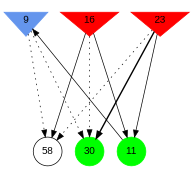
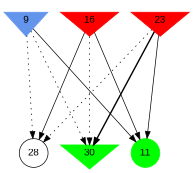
(80, 87) -> (82, 83)
(48, 151) -> (34, 153)
(90, 151) -> (90, 153)
